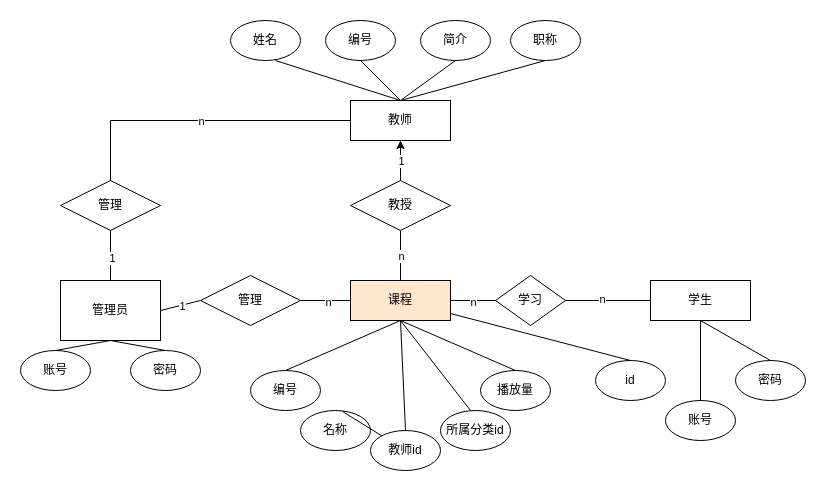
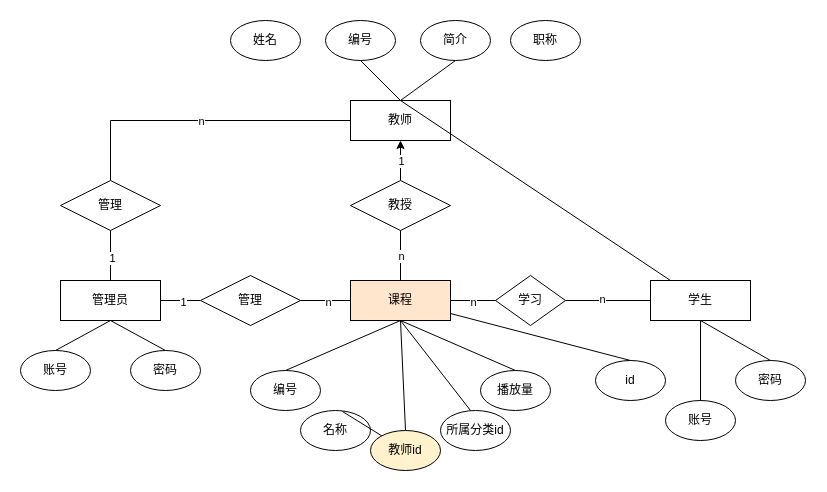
(336, 80) -> none
(474, 80) -> (536, 191)
(111, 311) -> (111, 301)
(406, 451) -> (406, 451)
